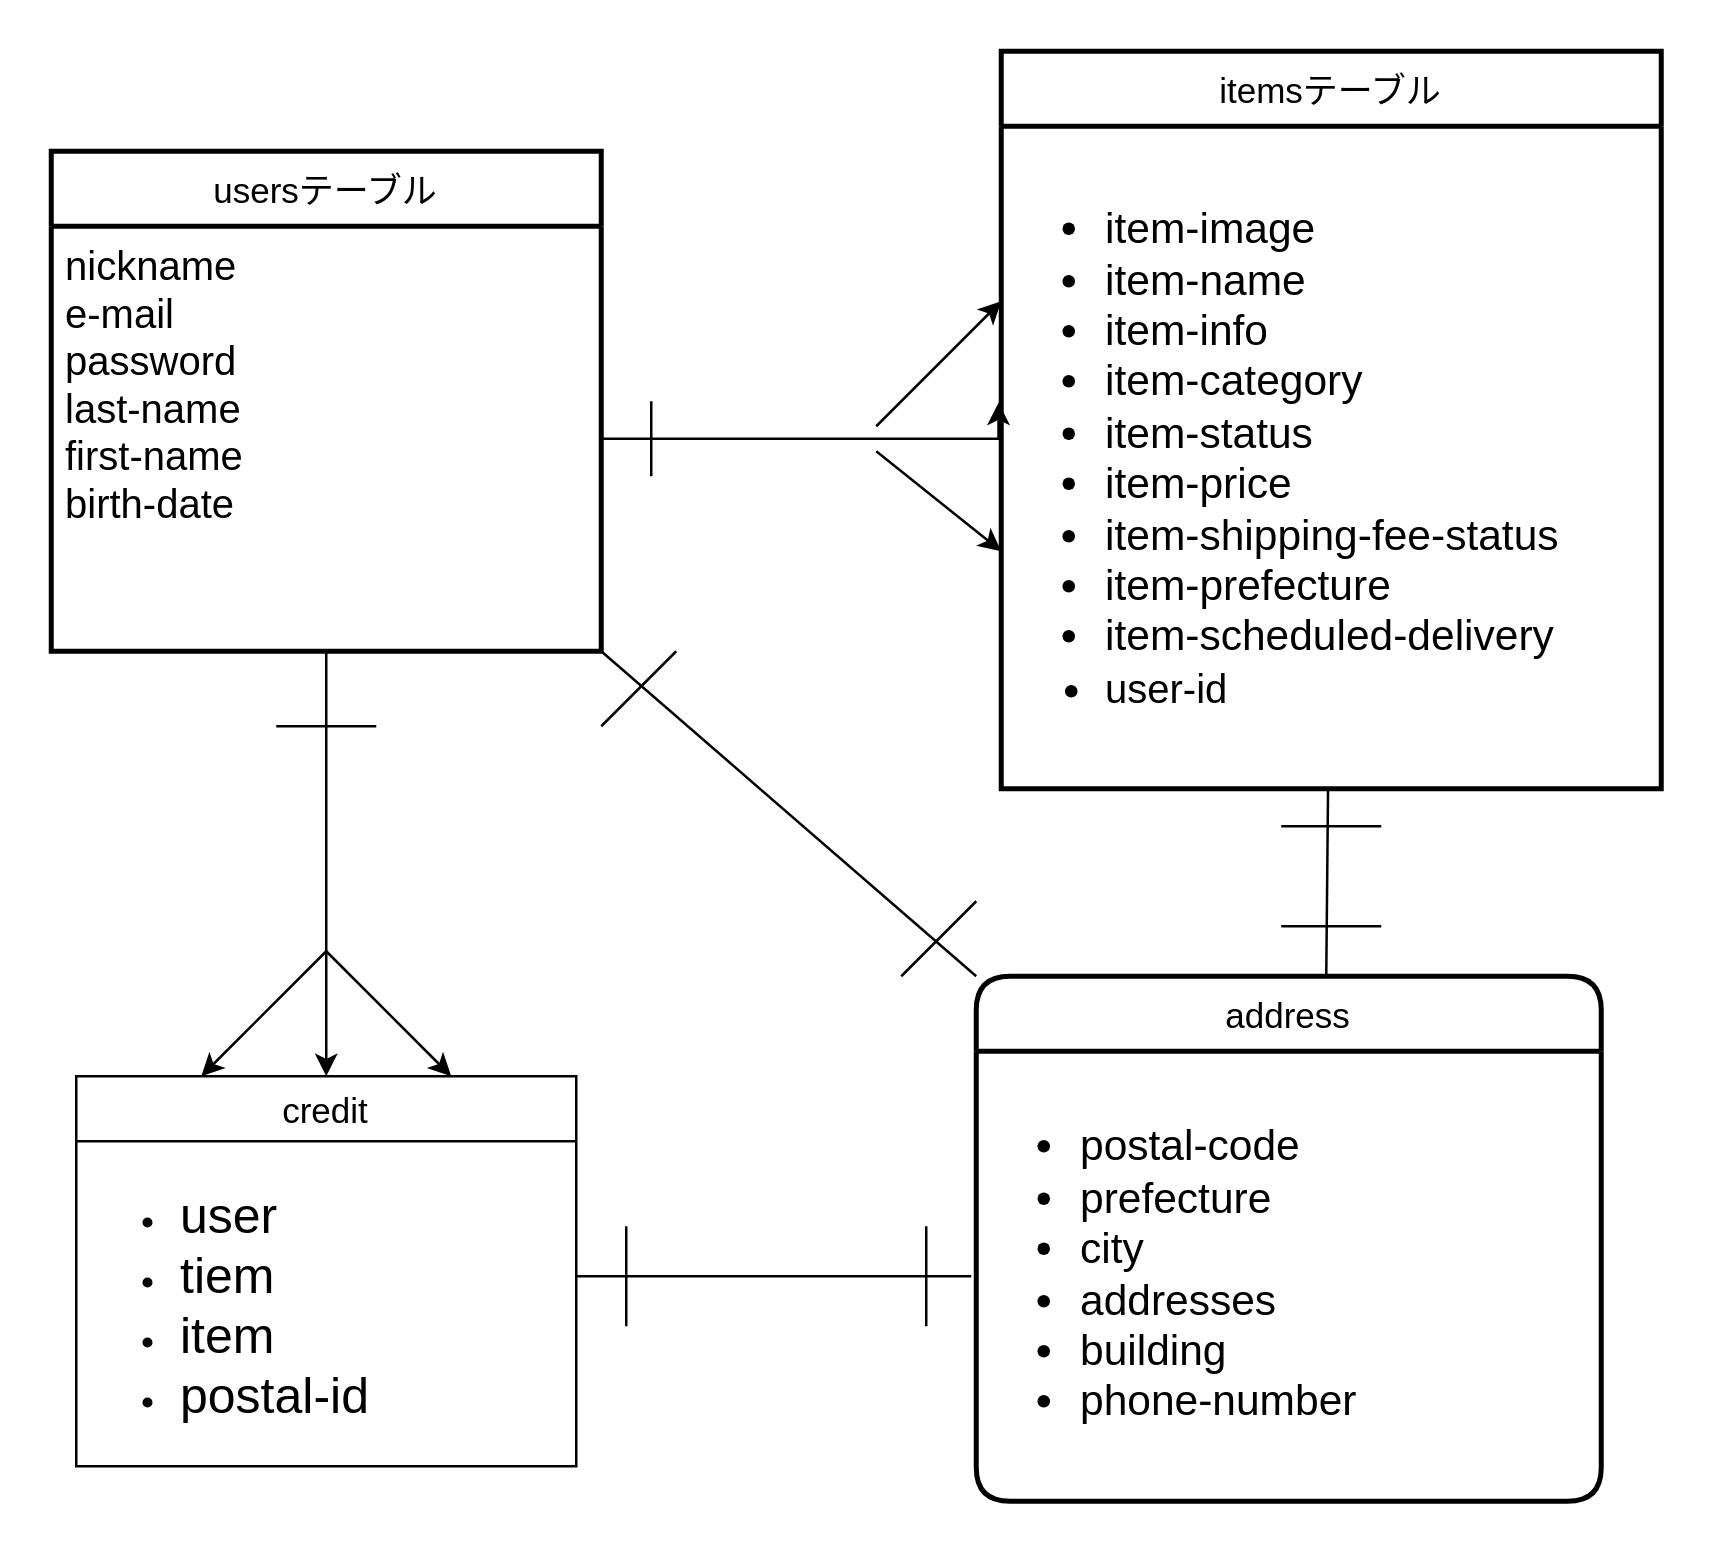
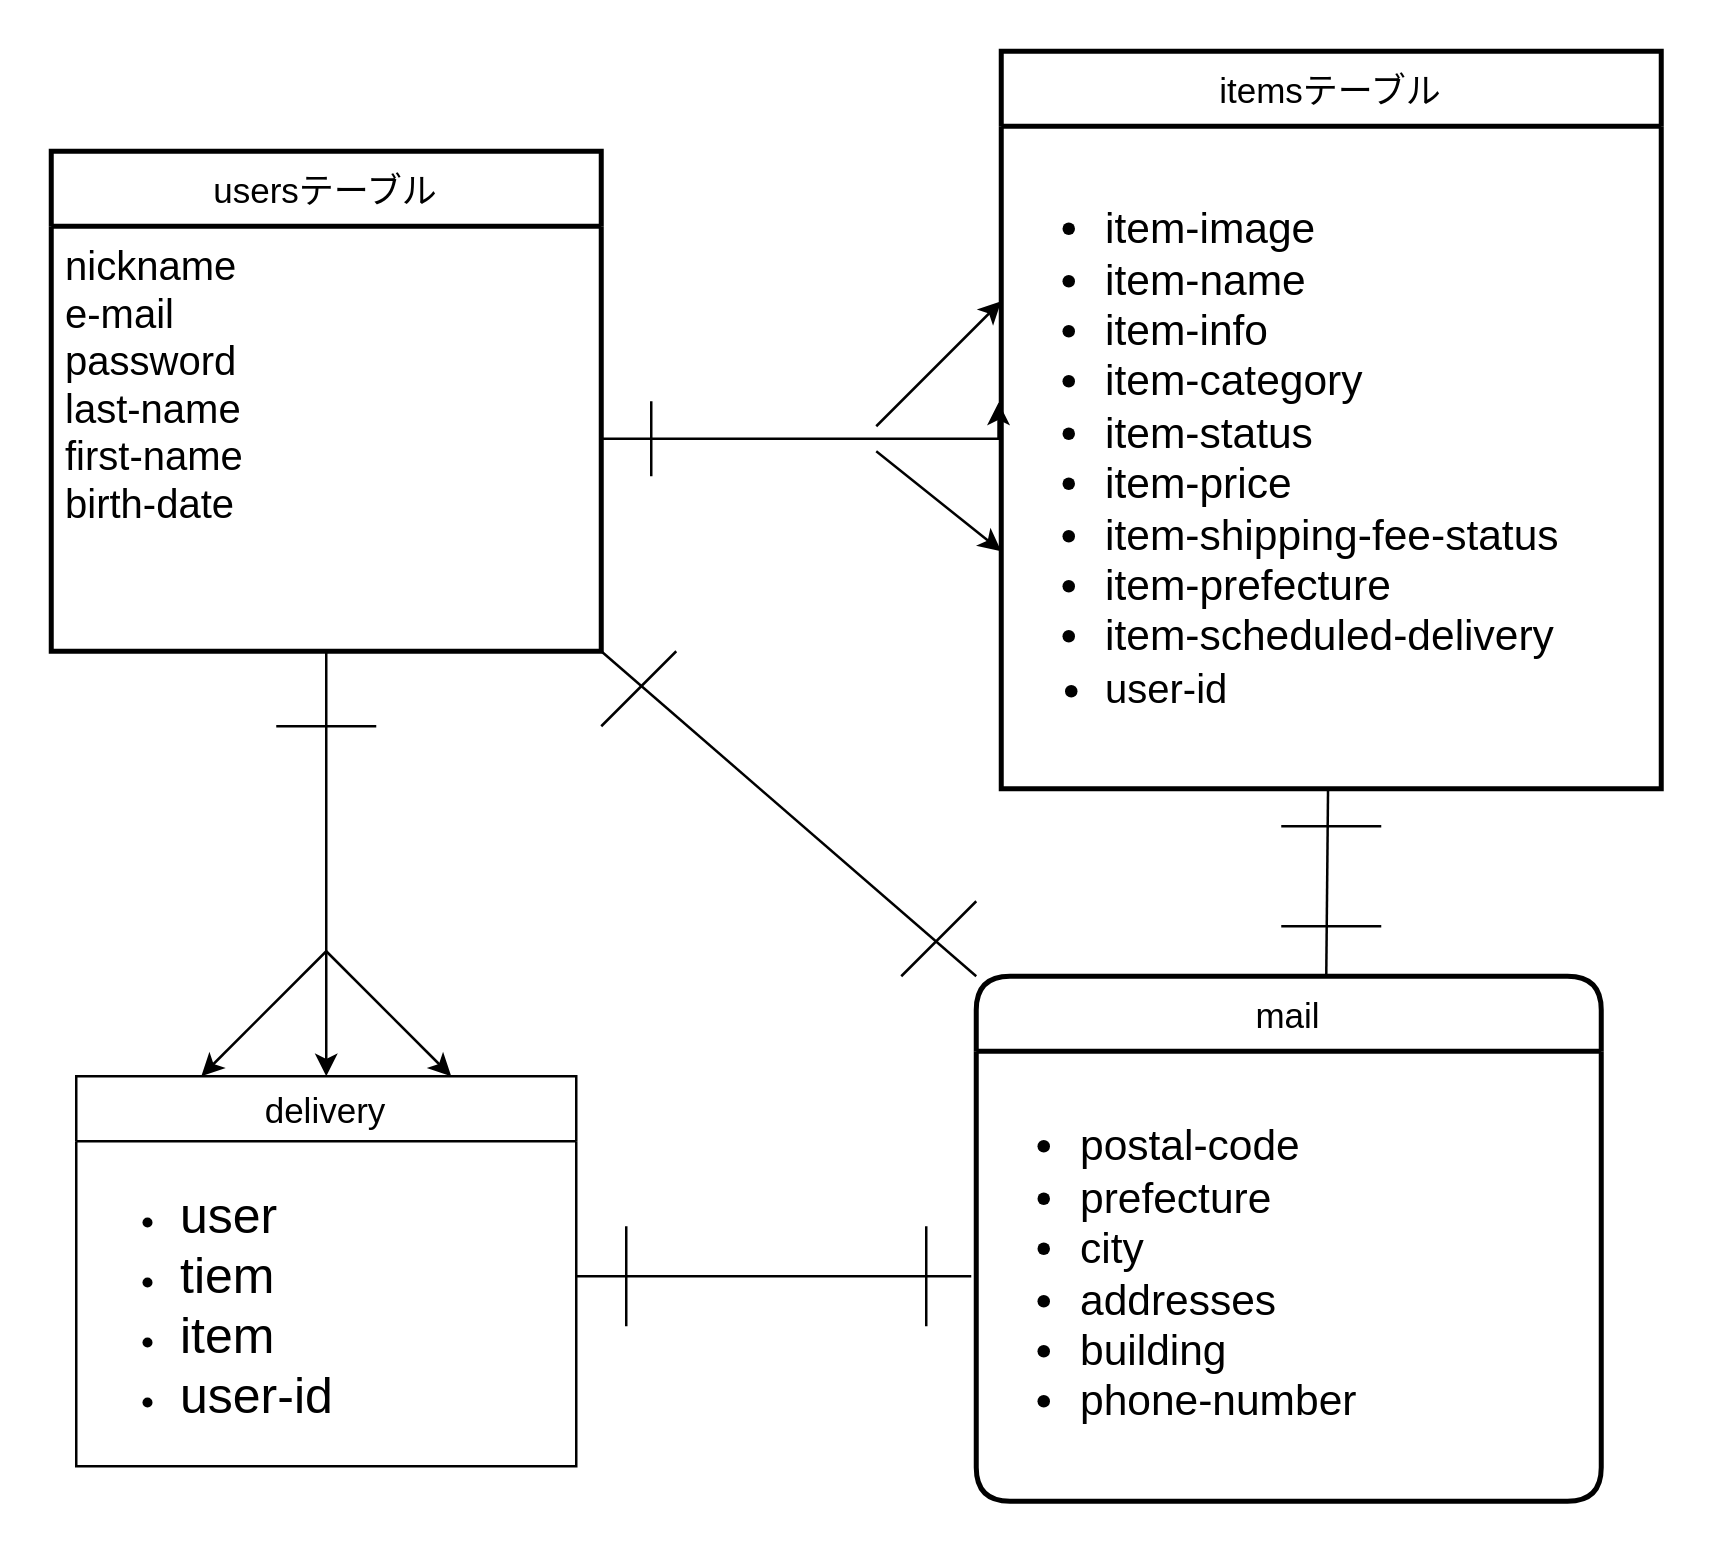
(1288, 1016) -> (1288, 1016)
(325, 1111) -> (325, 1111)
(160, 1304) -> (145, 1304)
